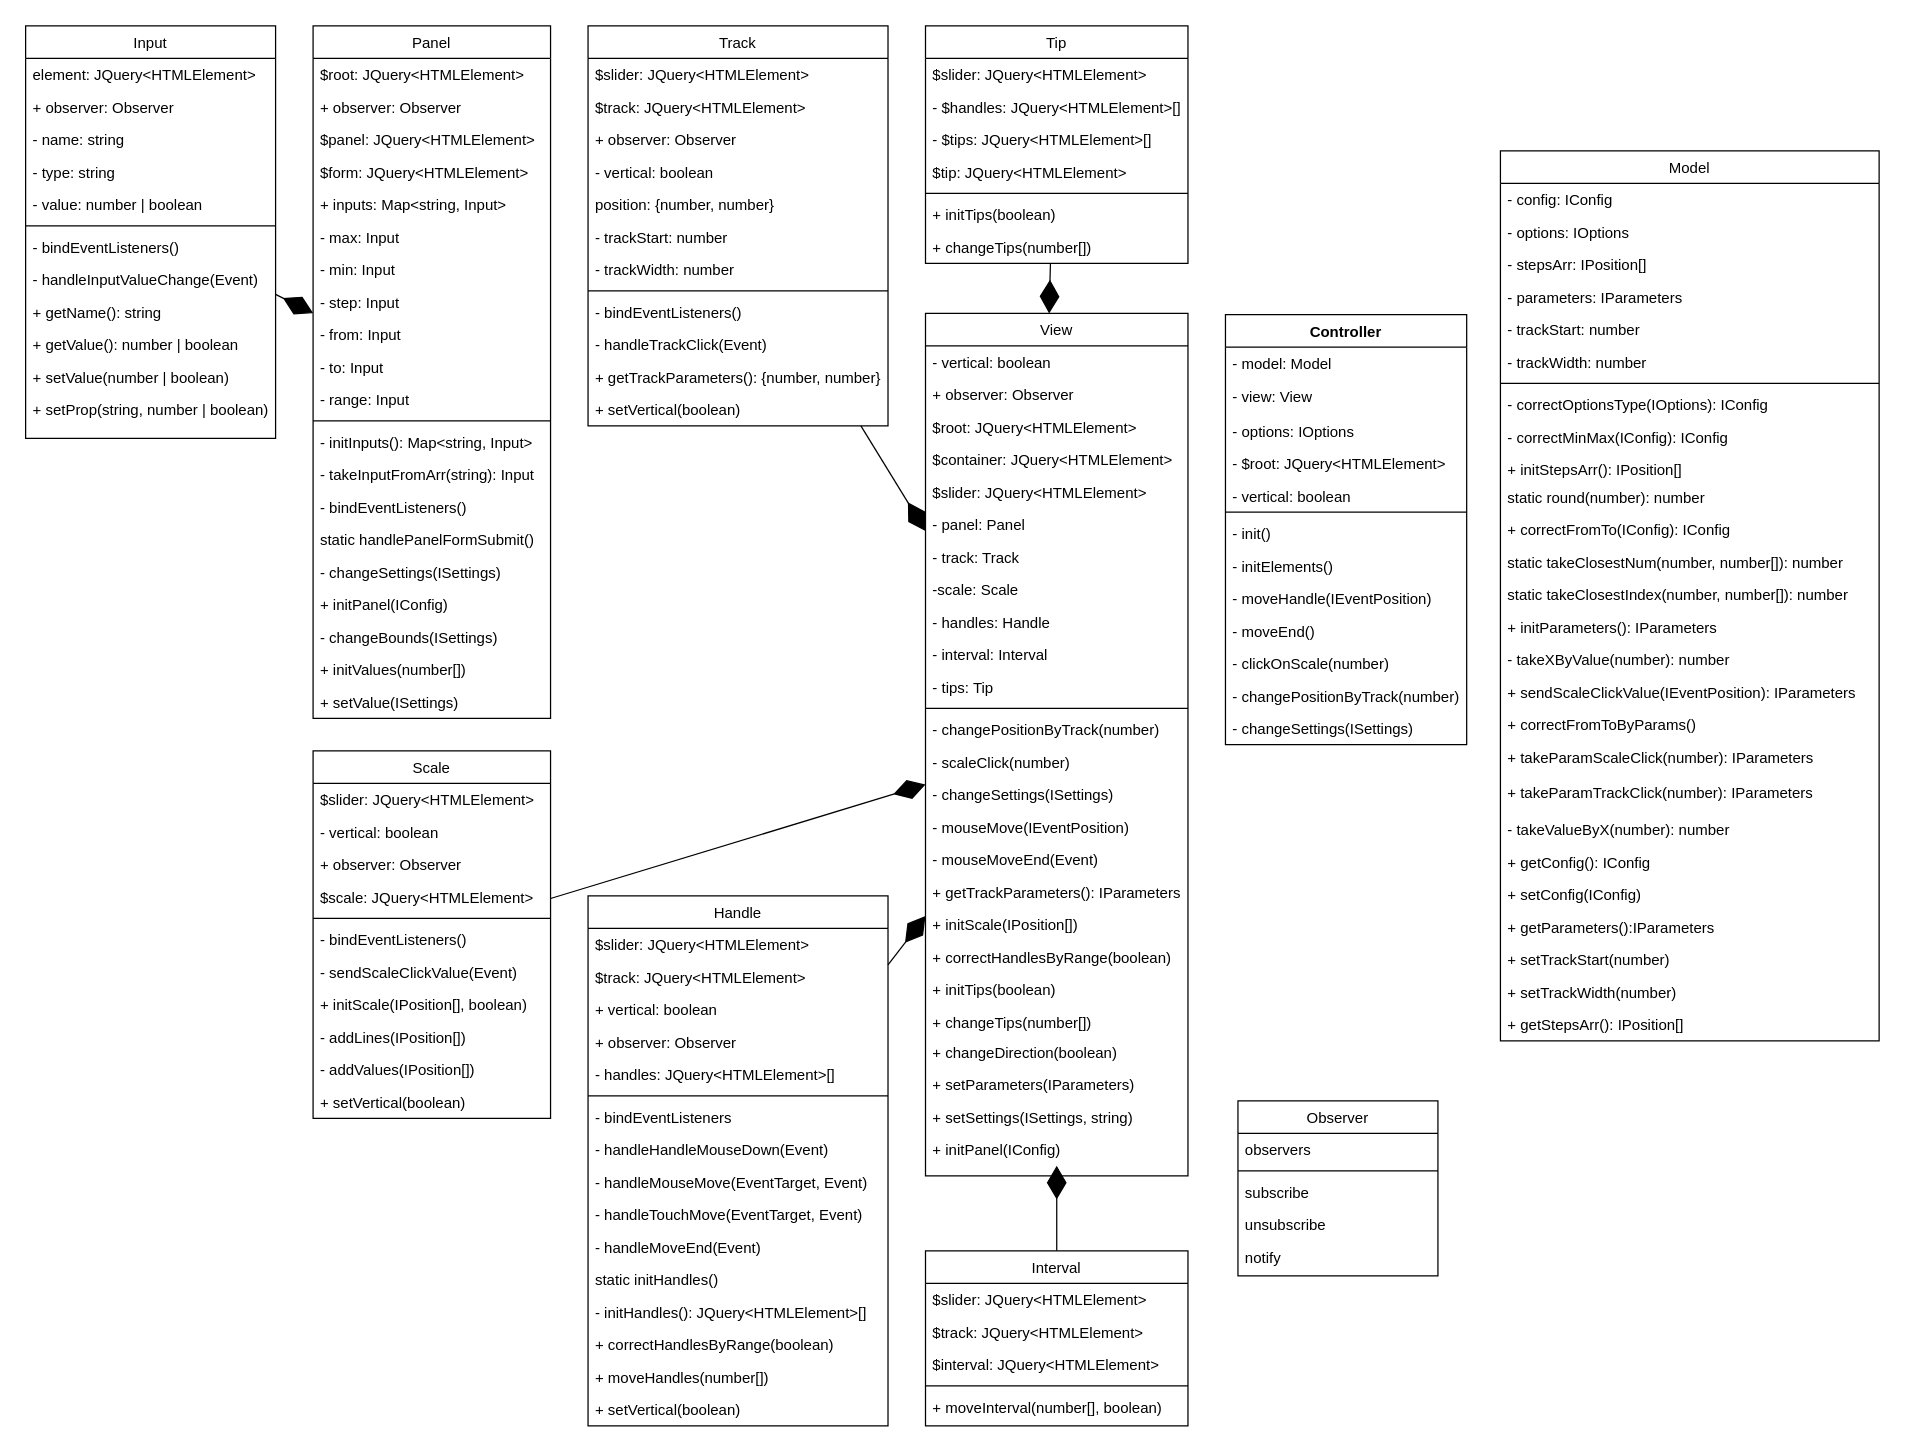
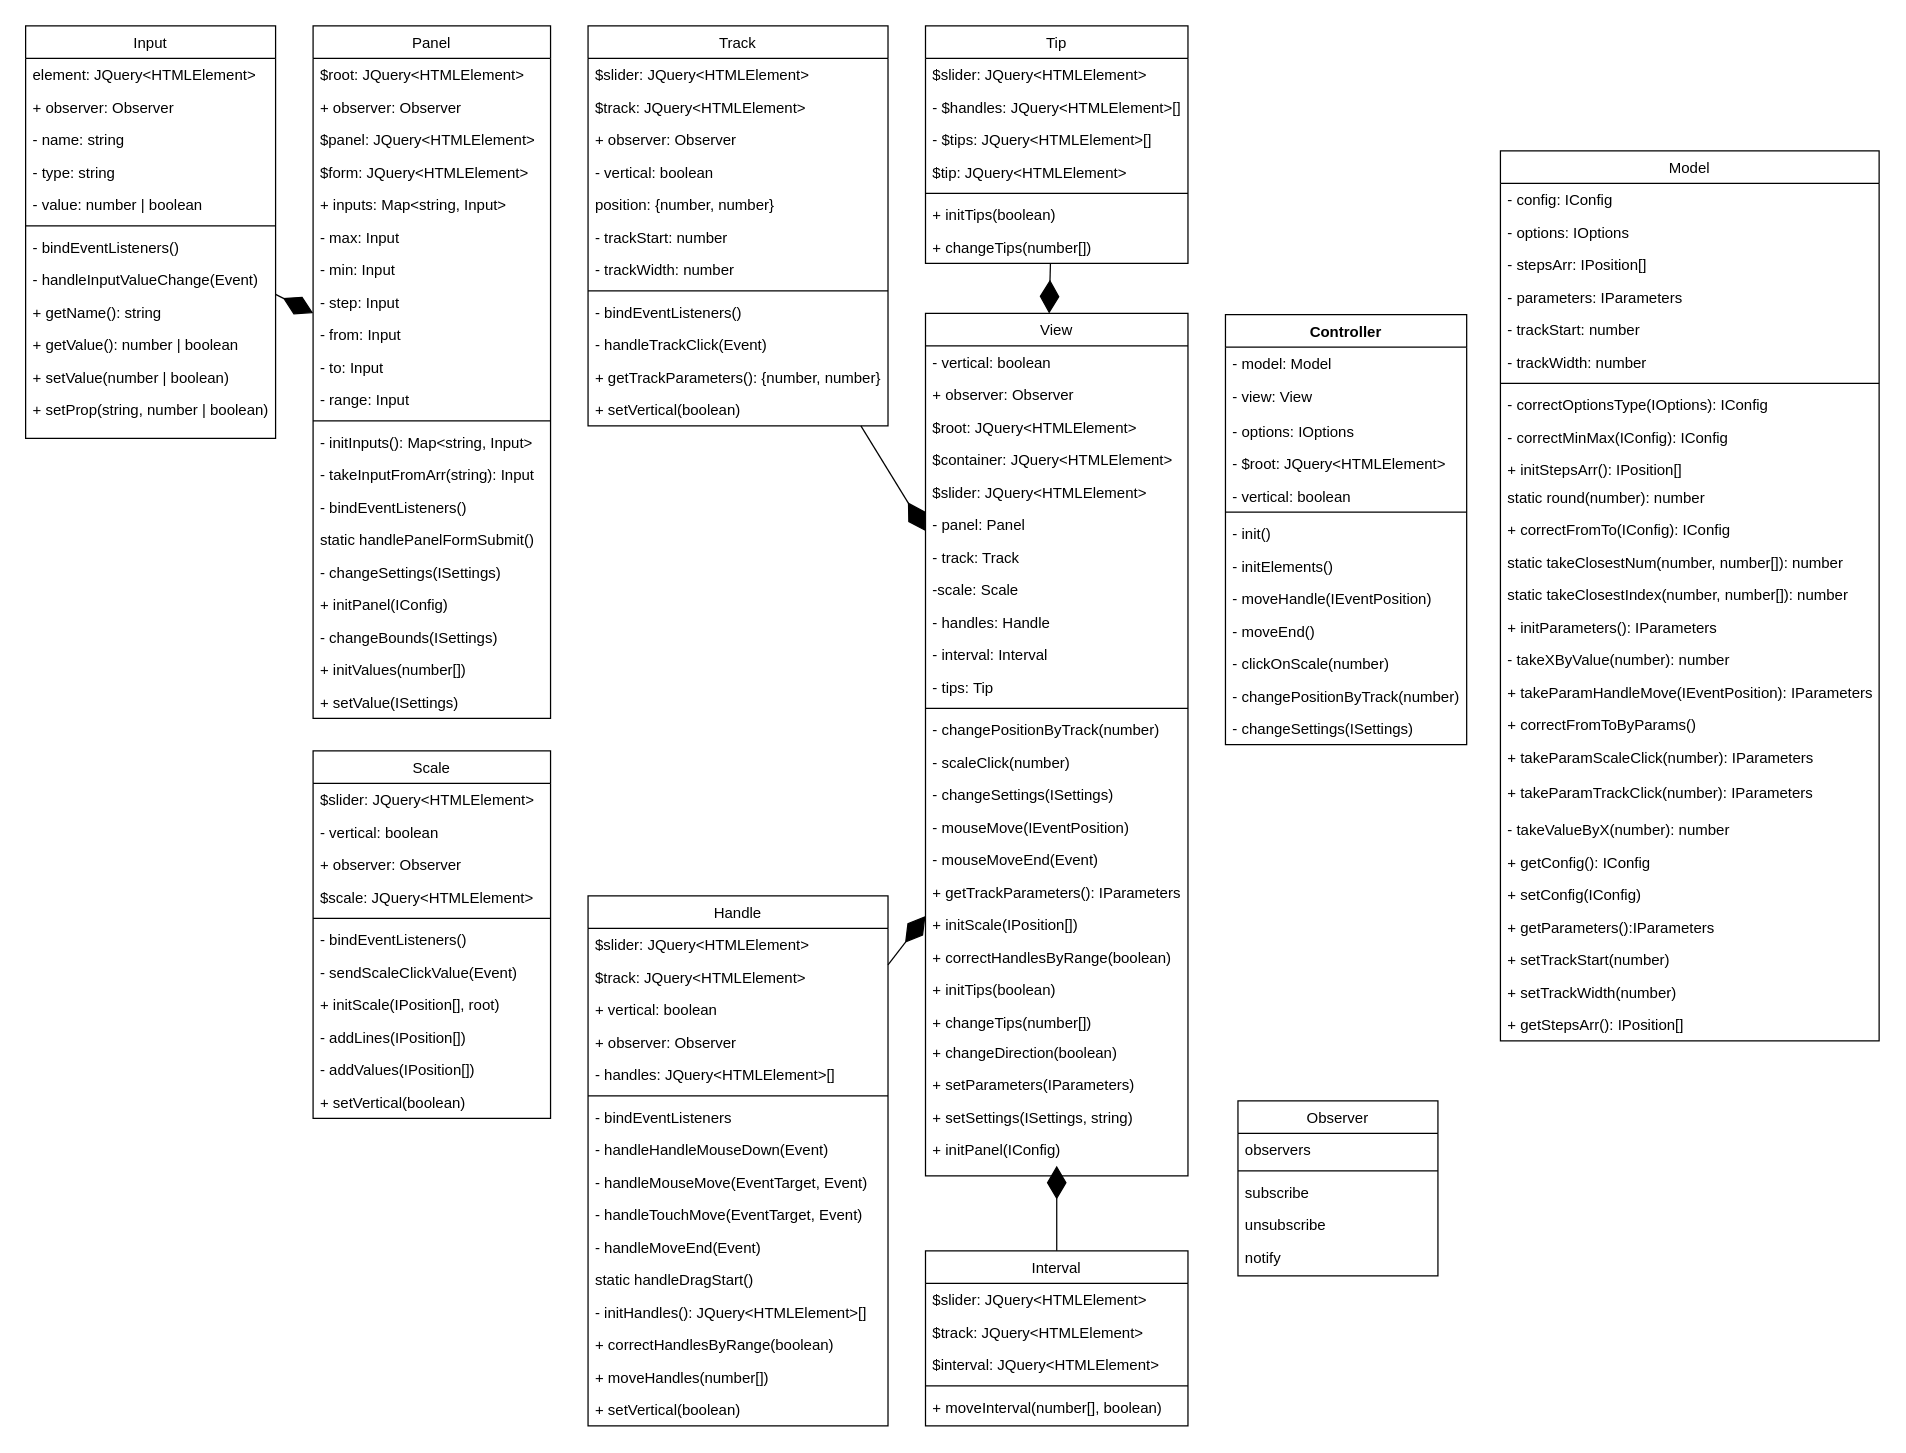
(1702, 693) -> (1708, 693)
(723, 846) -> none
(443, 1005) -> (432, 1005)
(671, 1280) -> (692, 1280)
